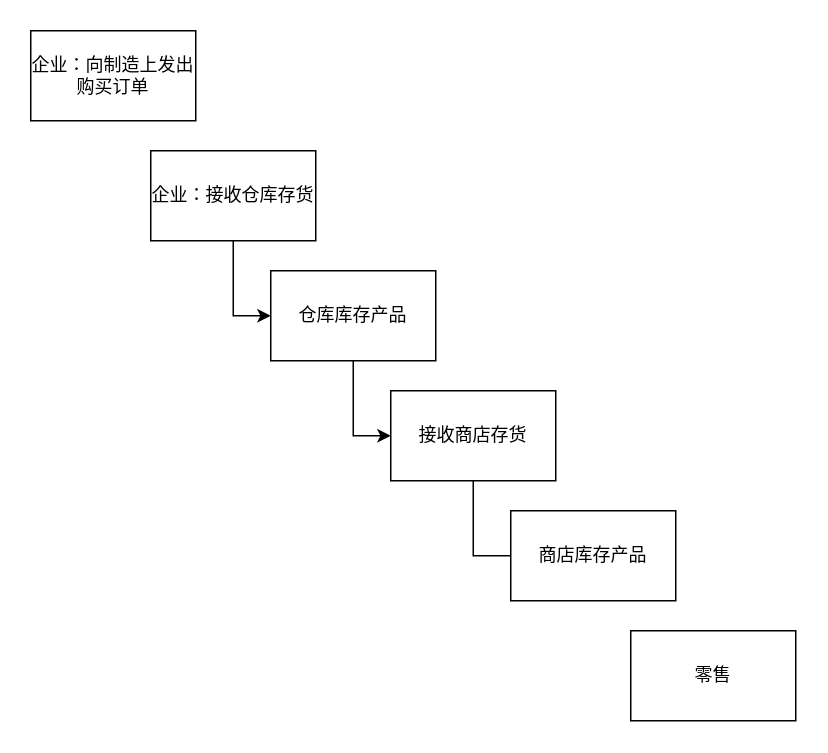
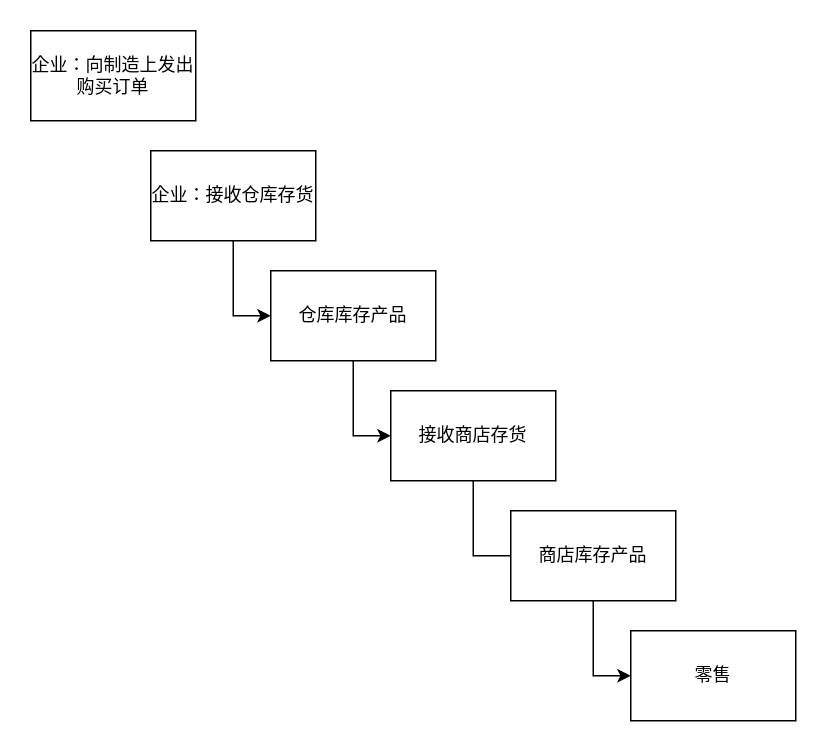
none -> (593, 652)
